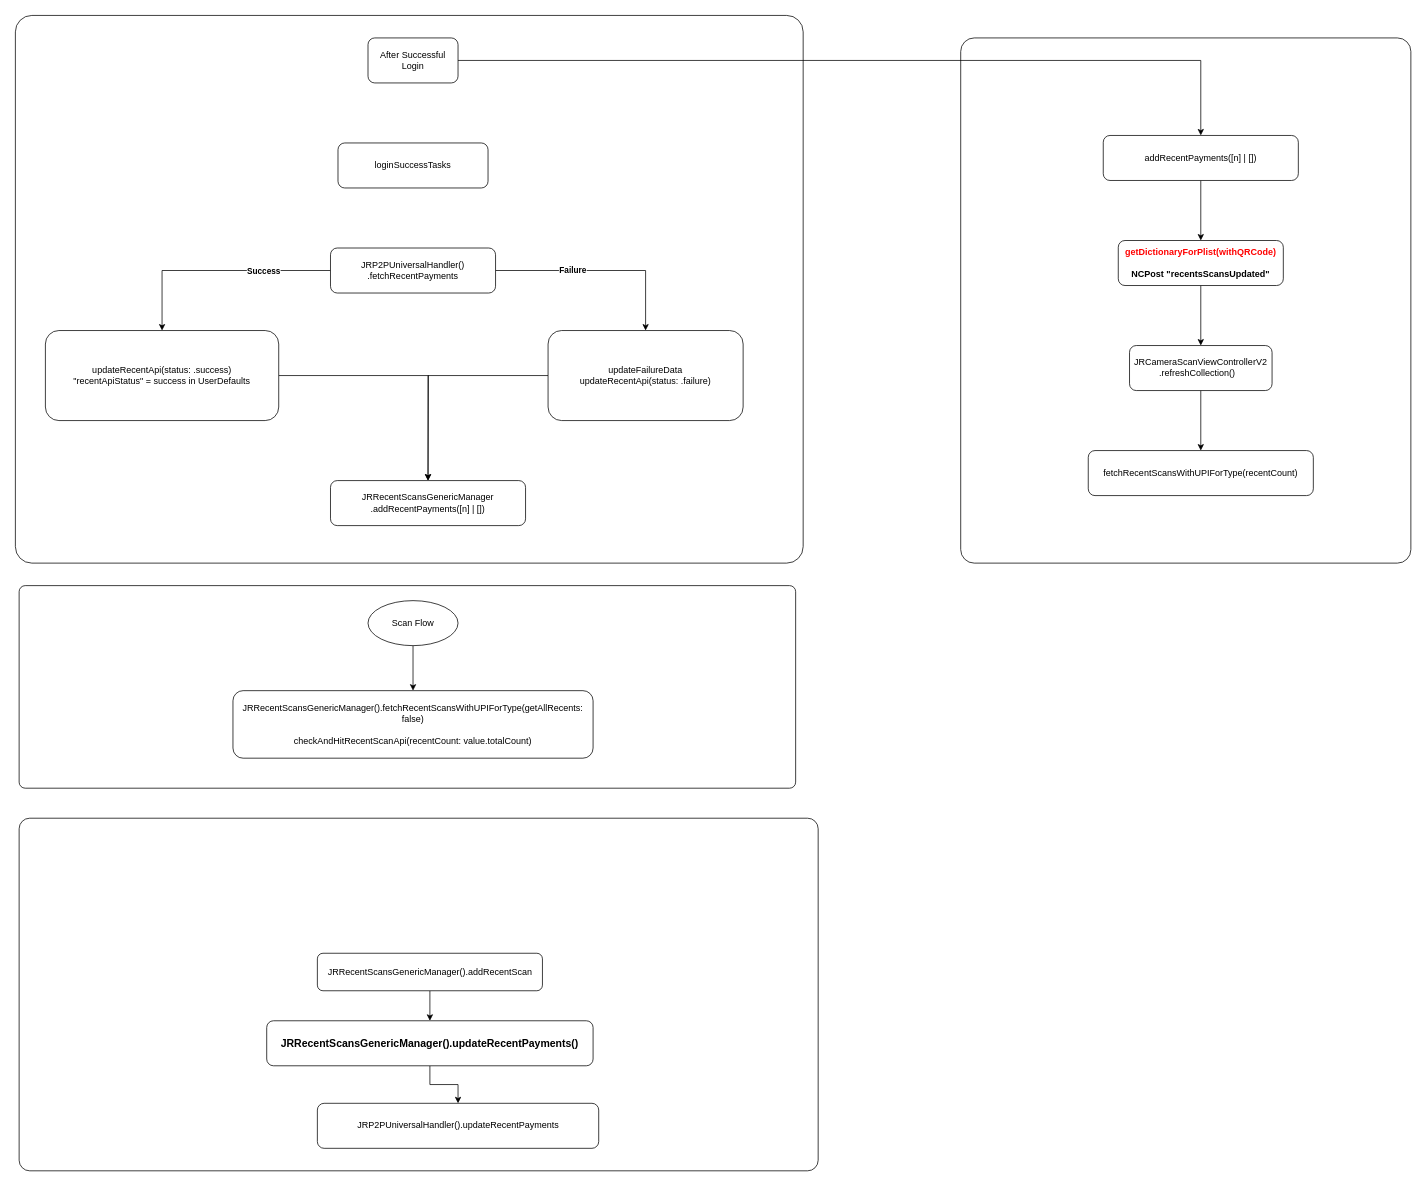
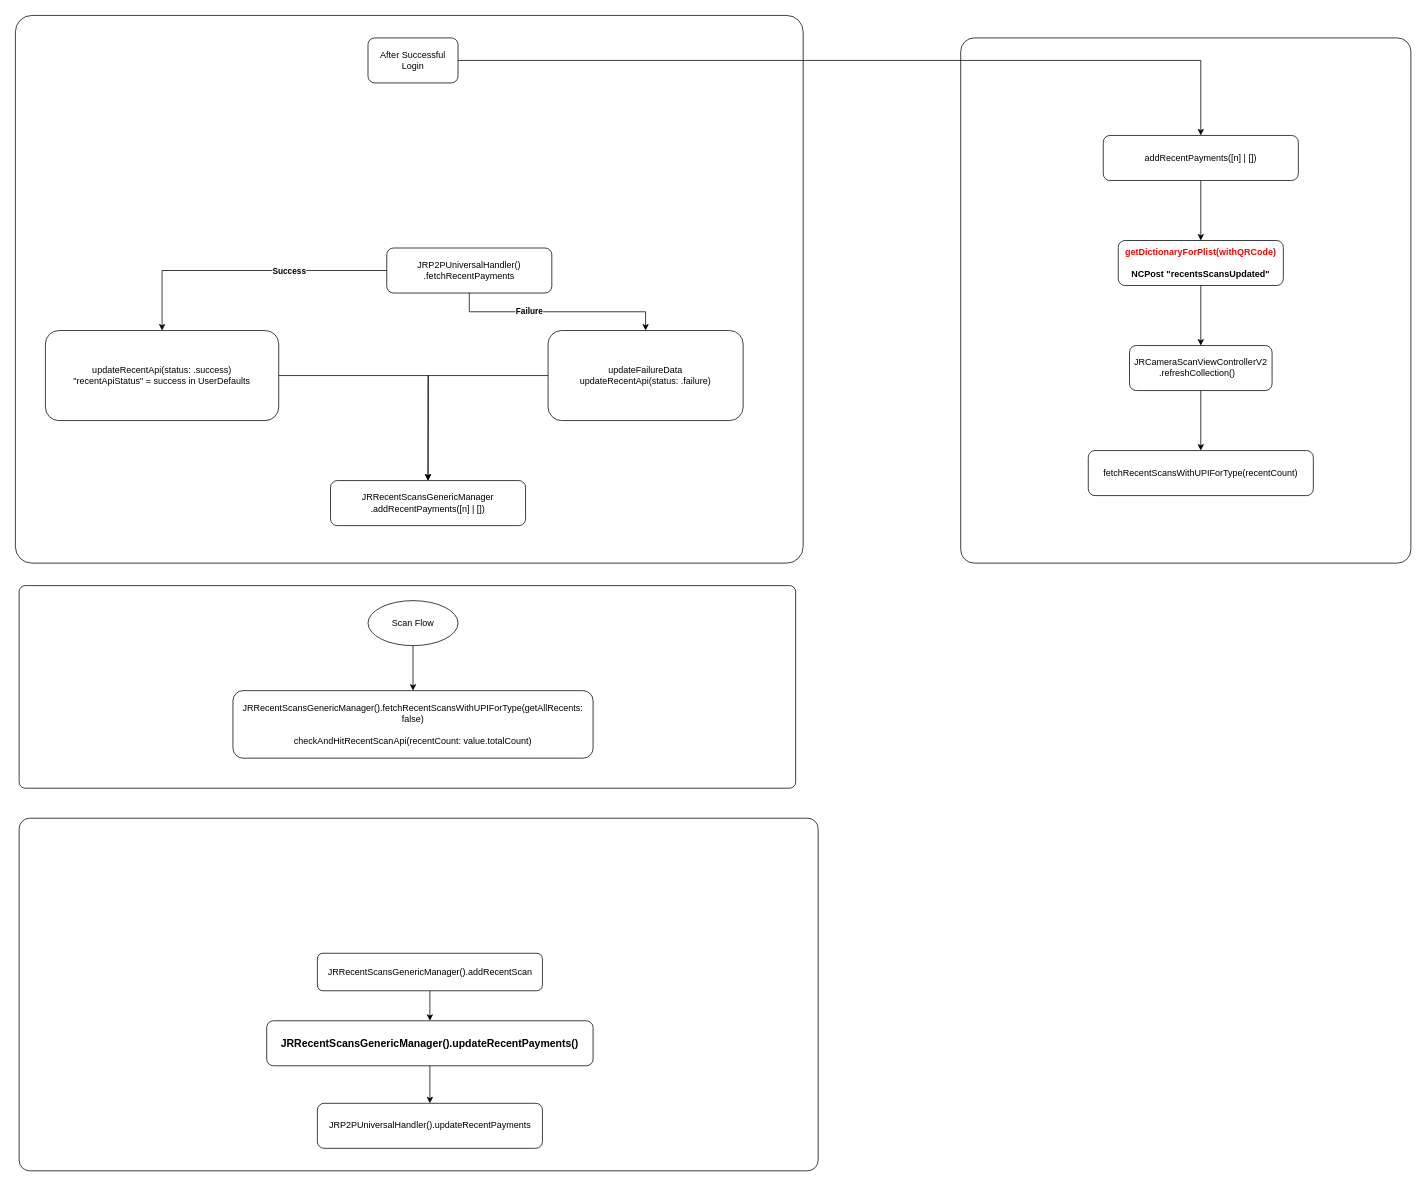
(413, 165) -> none
(413, 270) -> (469, 270)
(458, 1125) -> (430, 1125)
